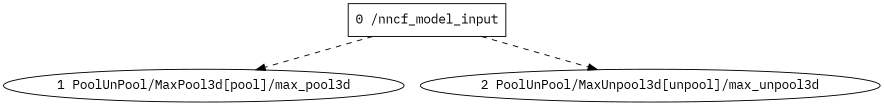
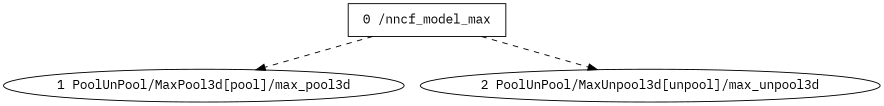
(427, 20) -> (427, 20)
